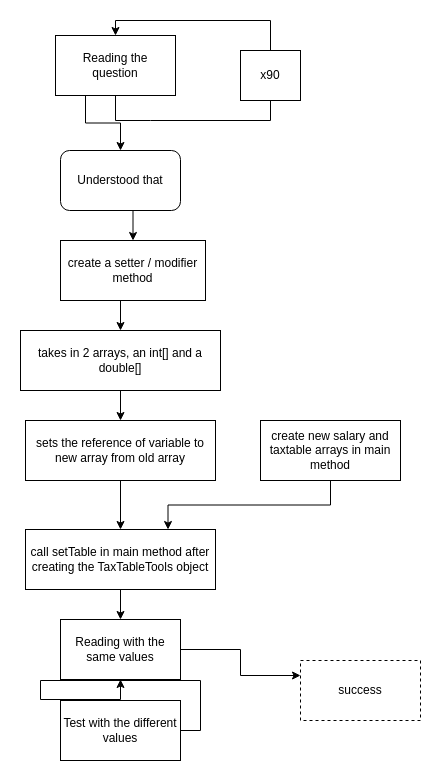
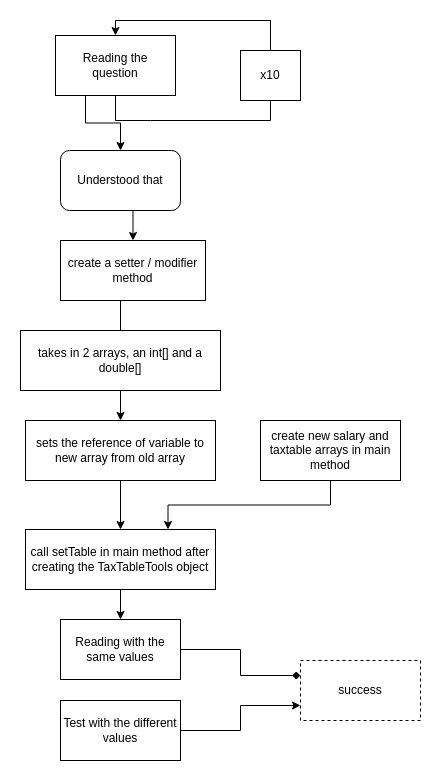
(271, 76) -> (271, 76)
(121, 322) -> (121, 325)
(292, 676) -> (291, 676)
(92, 681) -> (241, 714)
